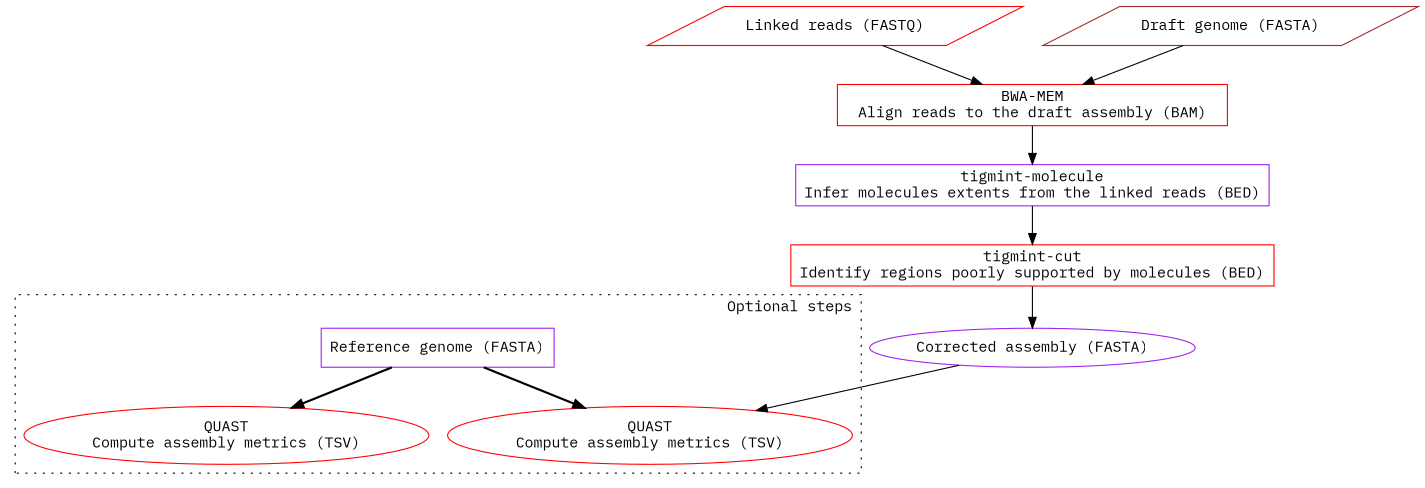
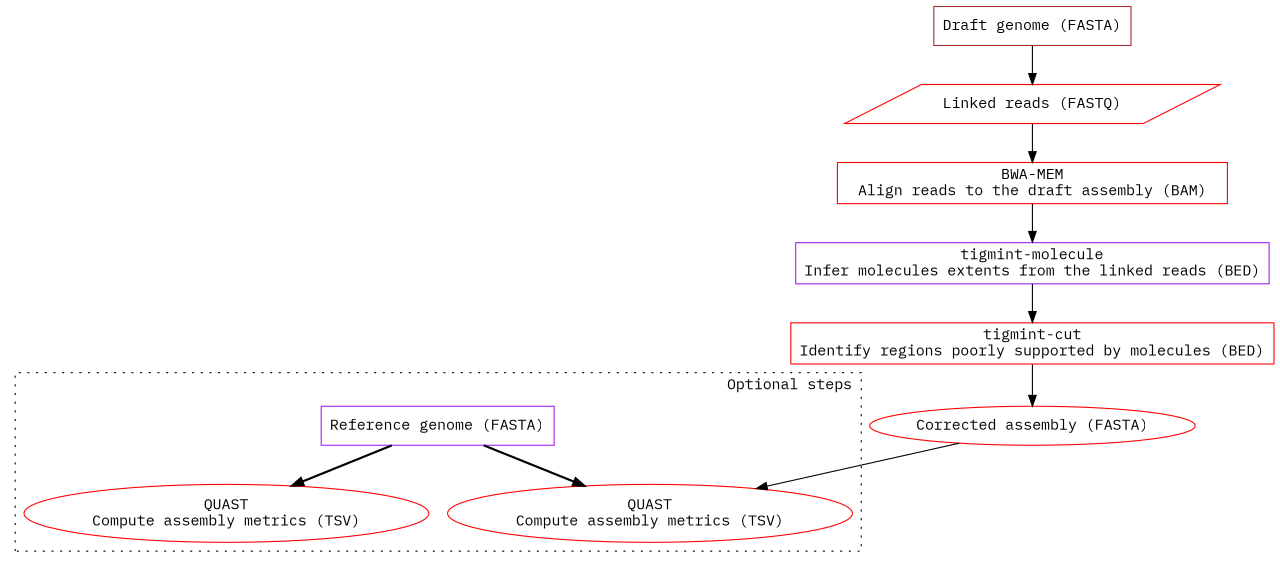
(1231, 26) -> (1032, 26)
(1138, 63) -> (1032, 60)
(1032, 348) -> (1032, 426)
